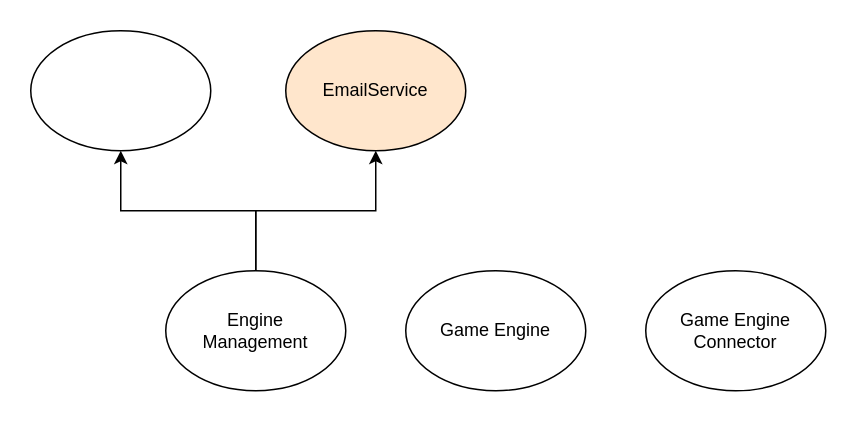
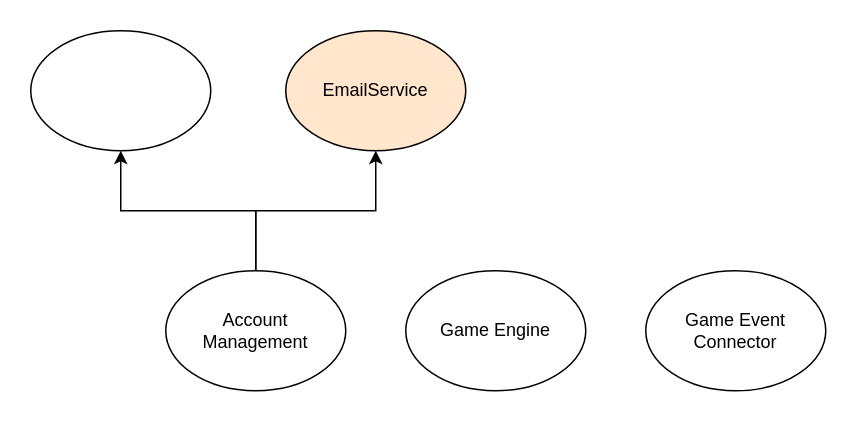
(256, 331) -> (256, 331)
(736, 331) -> (736, 331)
